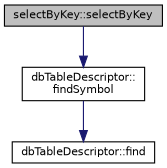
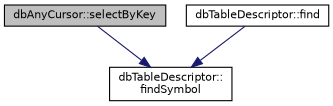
(83, 16) -> (85, 16)
(83, 116) -> (223, 43)
